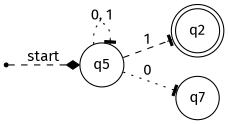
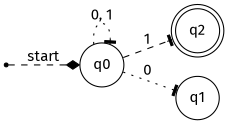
(102, 65) -> (102, 65)
(198, 98) -> (198, 98)
